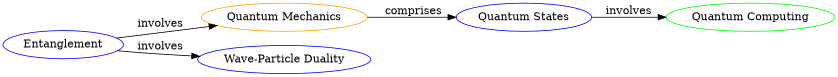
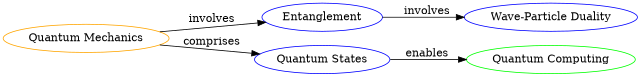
(629, 11) -> (427, 54)
(163, 32) -> (209, 27)
